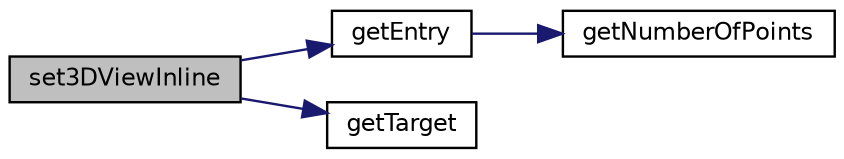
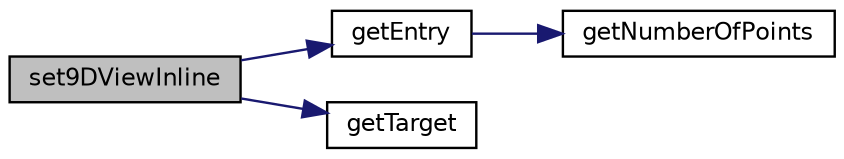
(125, 79) -> (125, 79)
